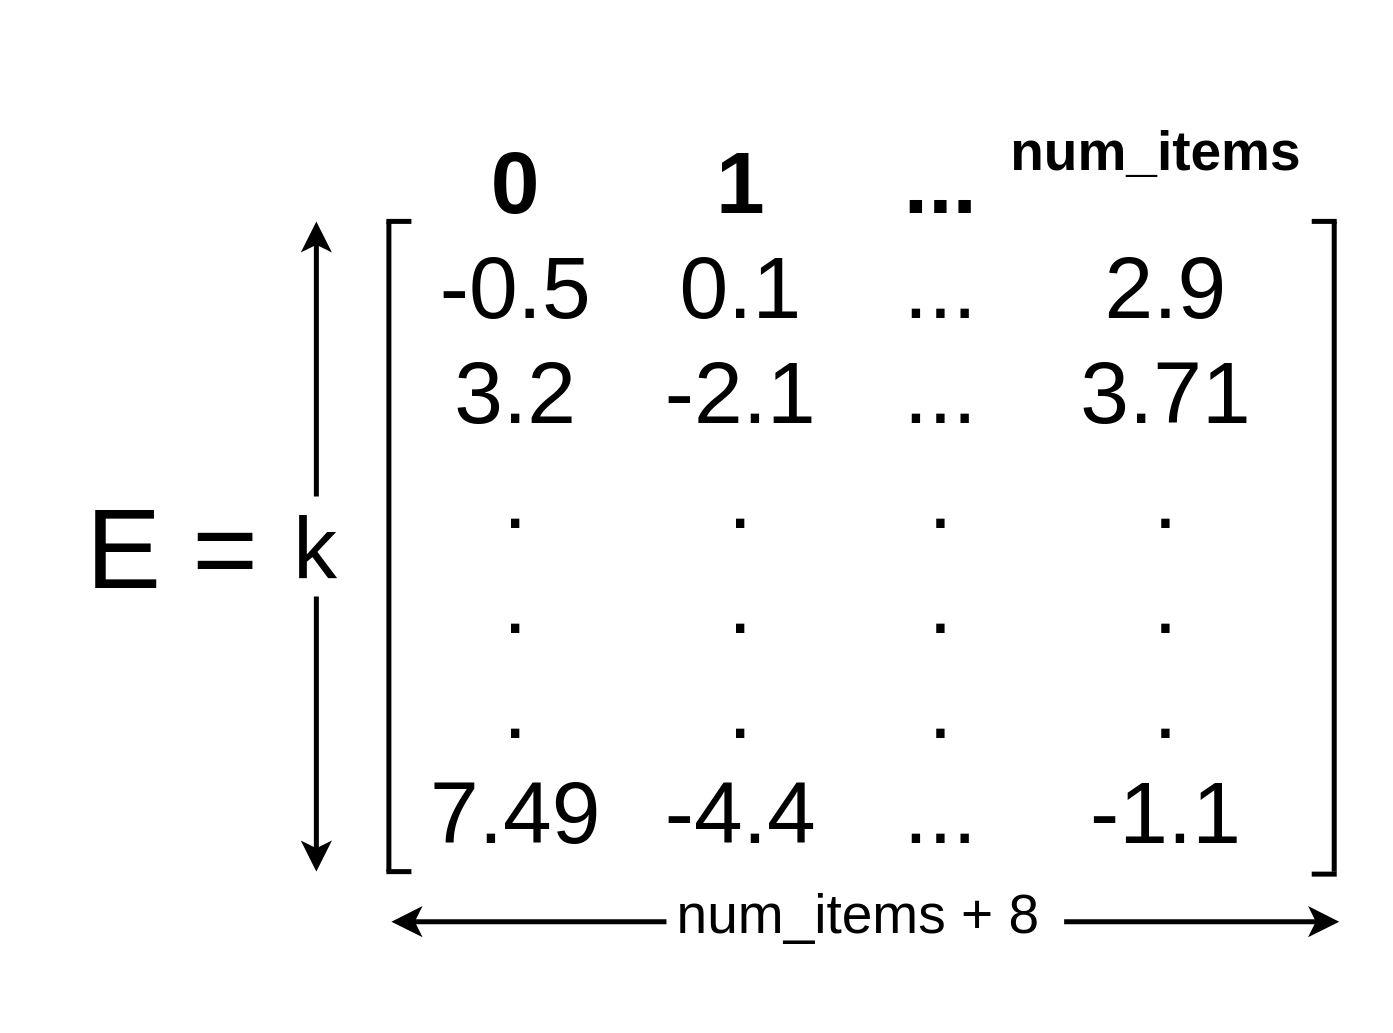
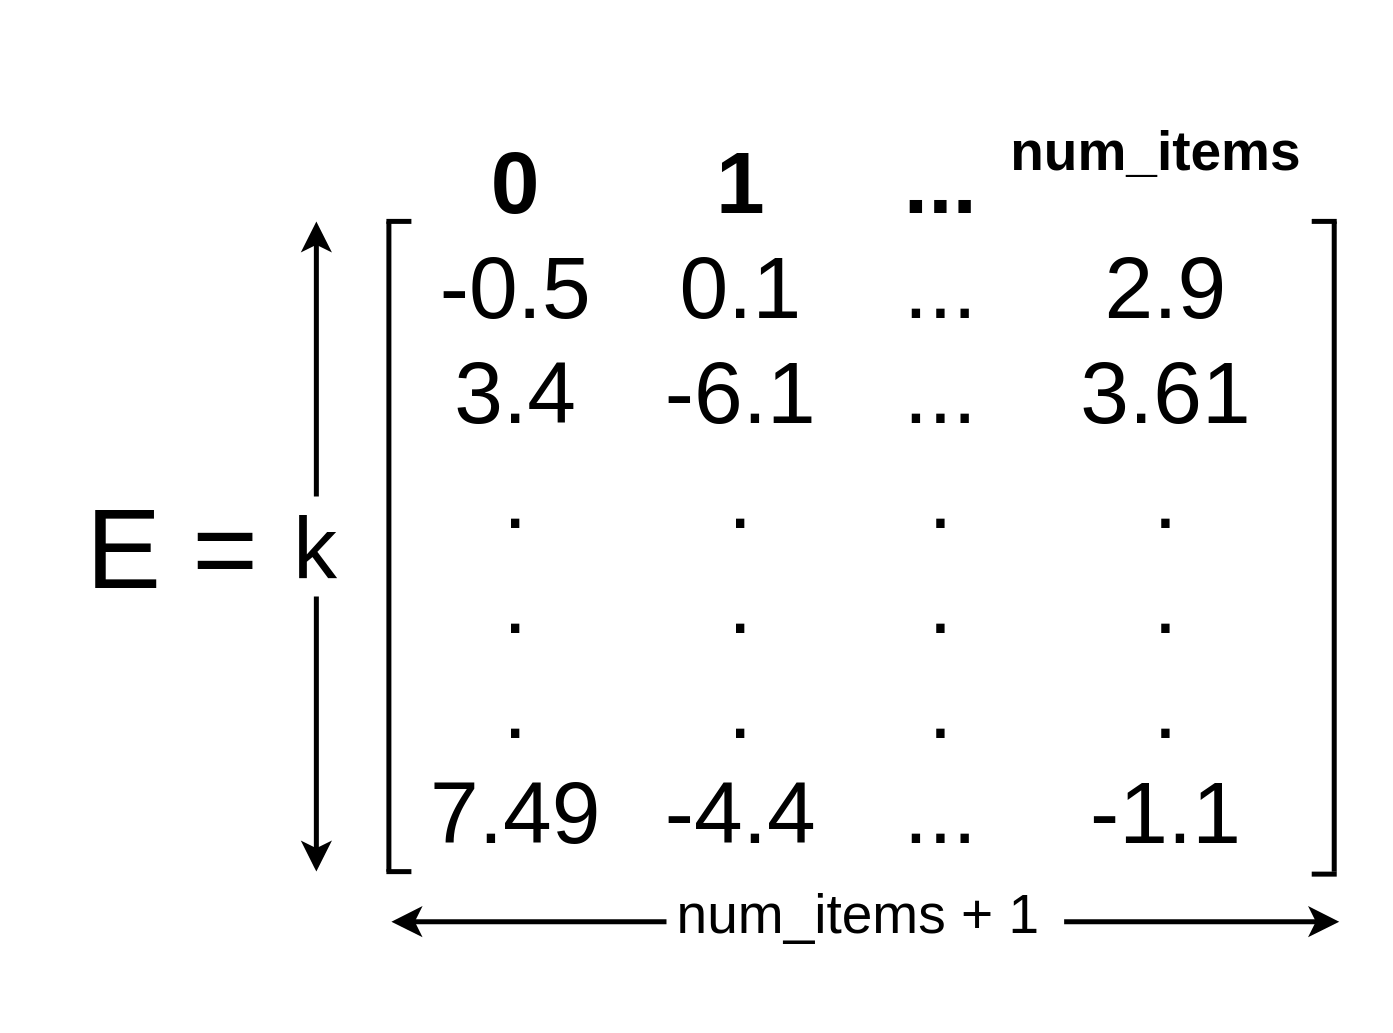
(516, 496) -> (516, 496)
(741, 496) -> (741, 496)
(1166, 496) -> (1166, 496)
(859, 916) -> (859, 916)
